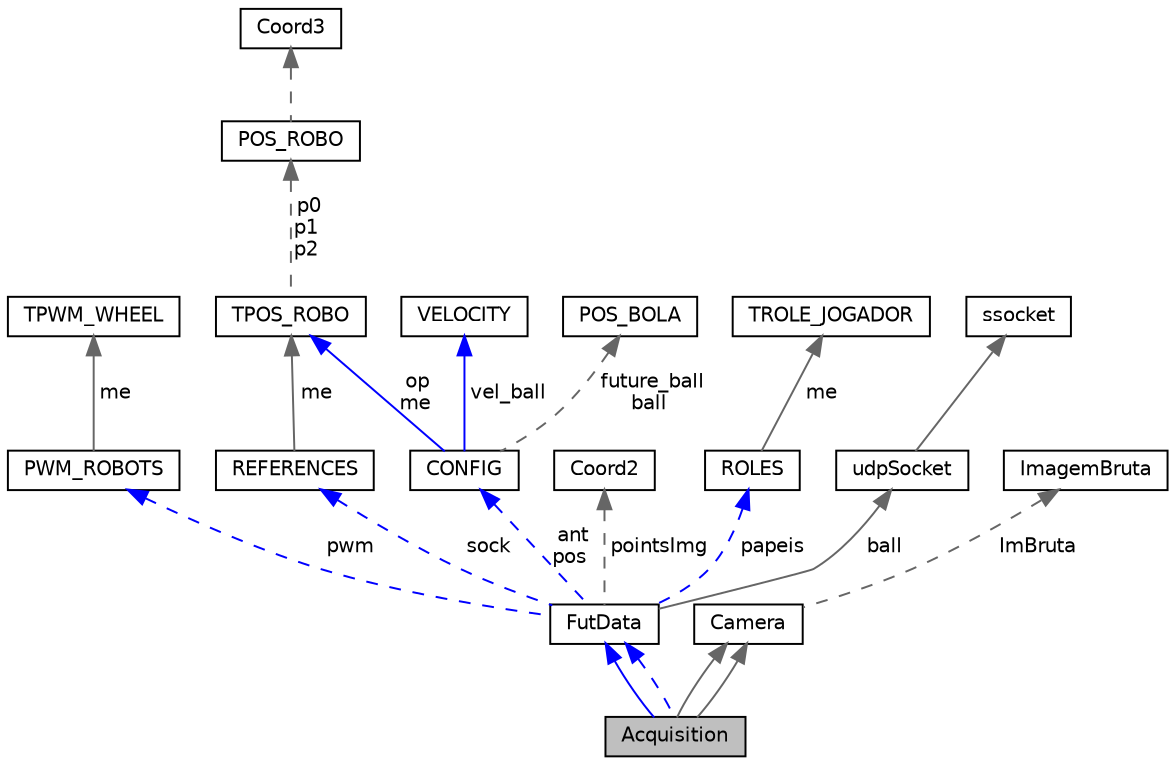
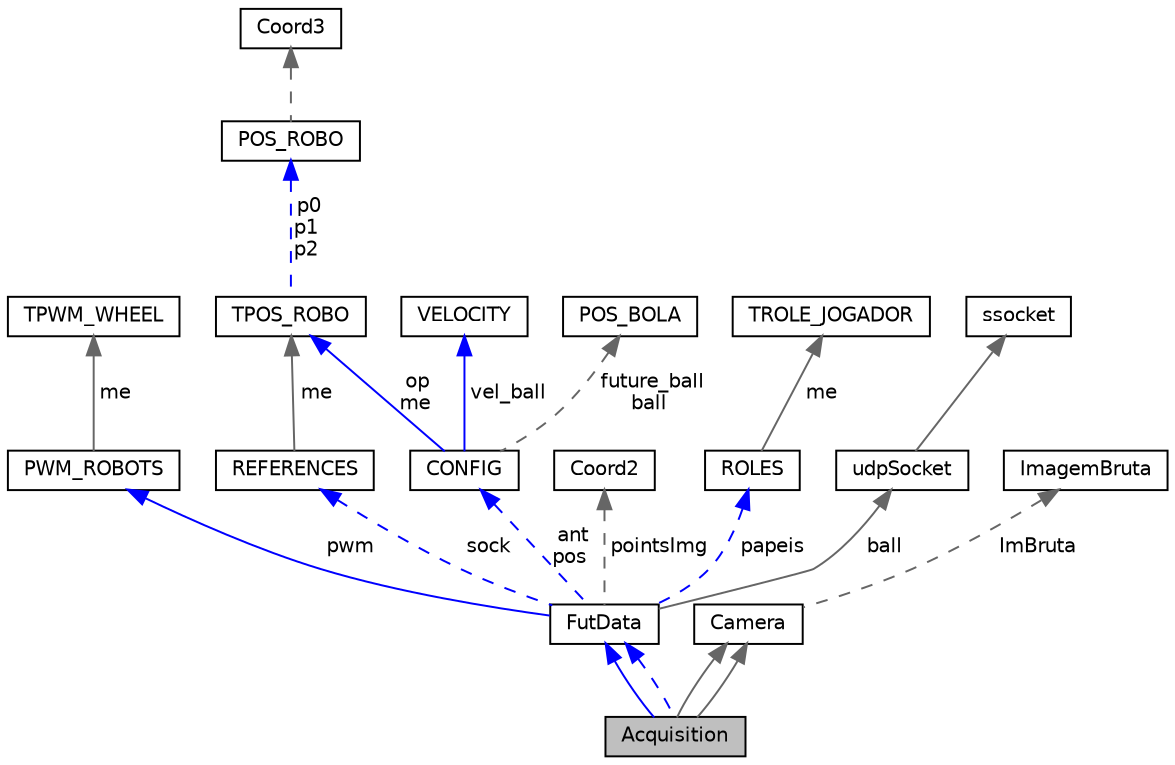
(291, 239) -> (291, 239)
(342, 575) -> (342, 575)
